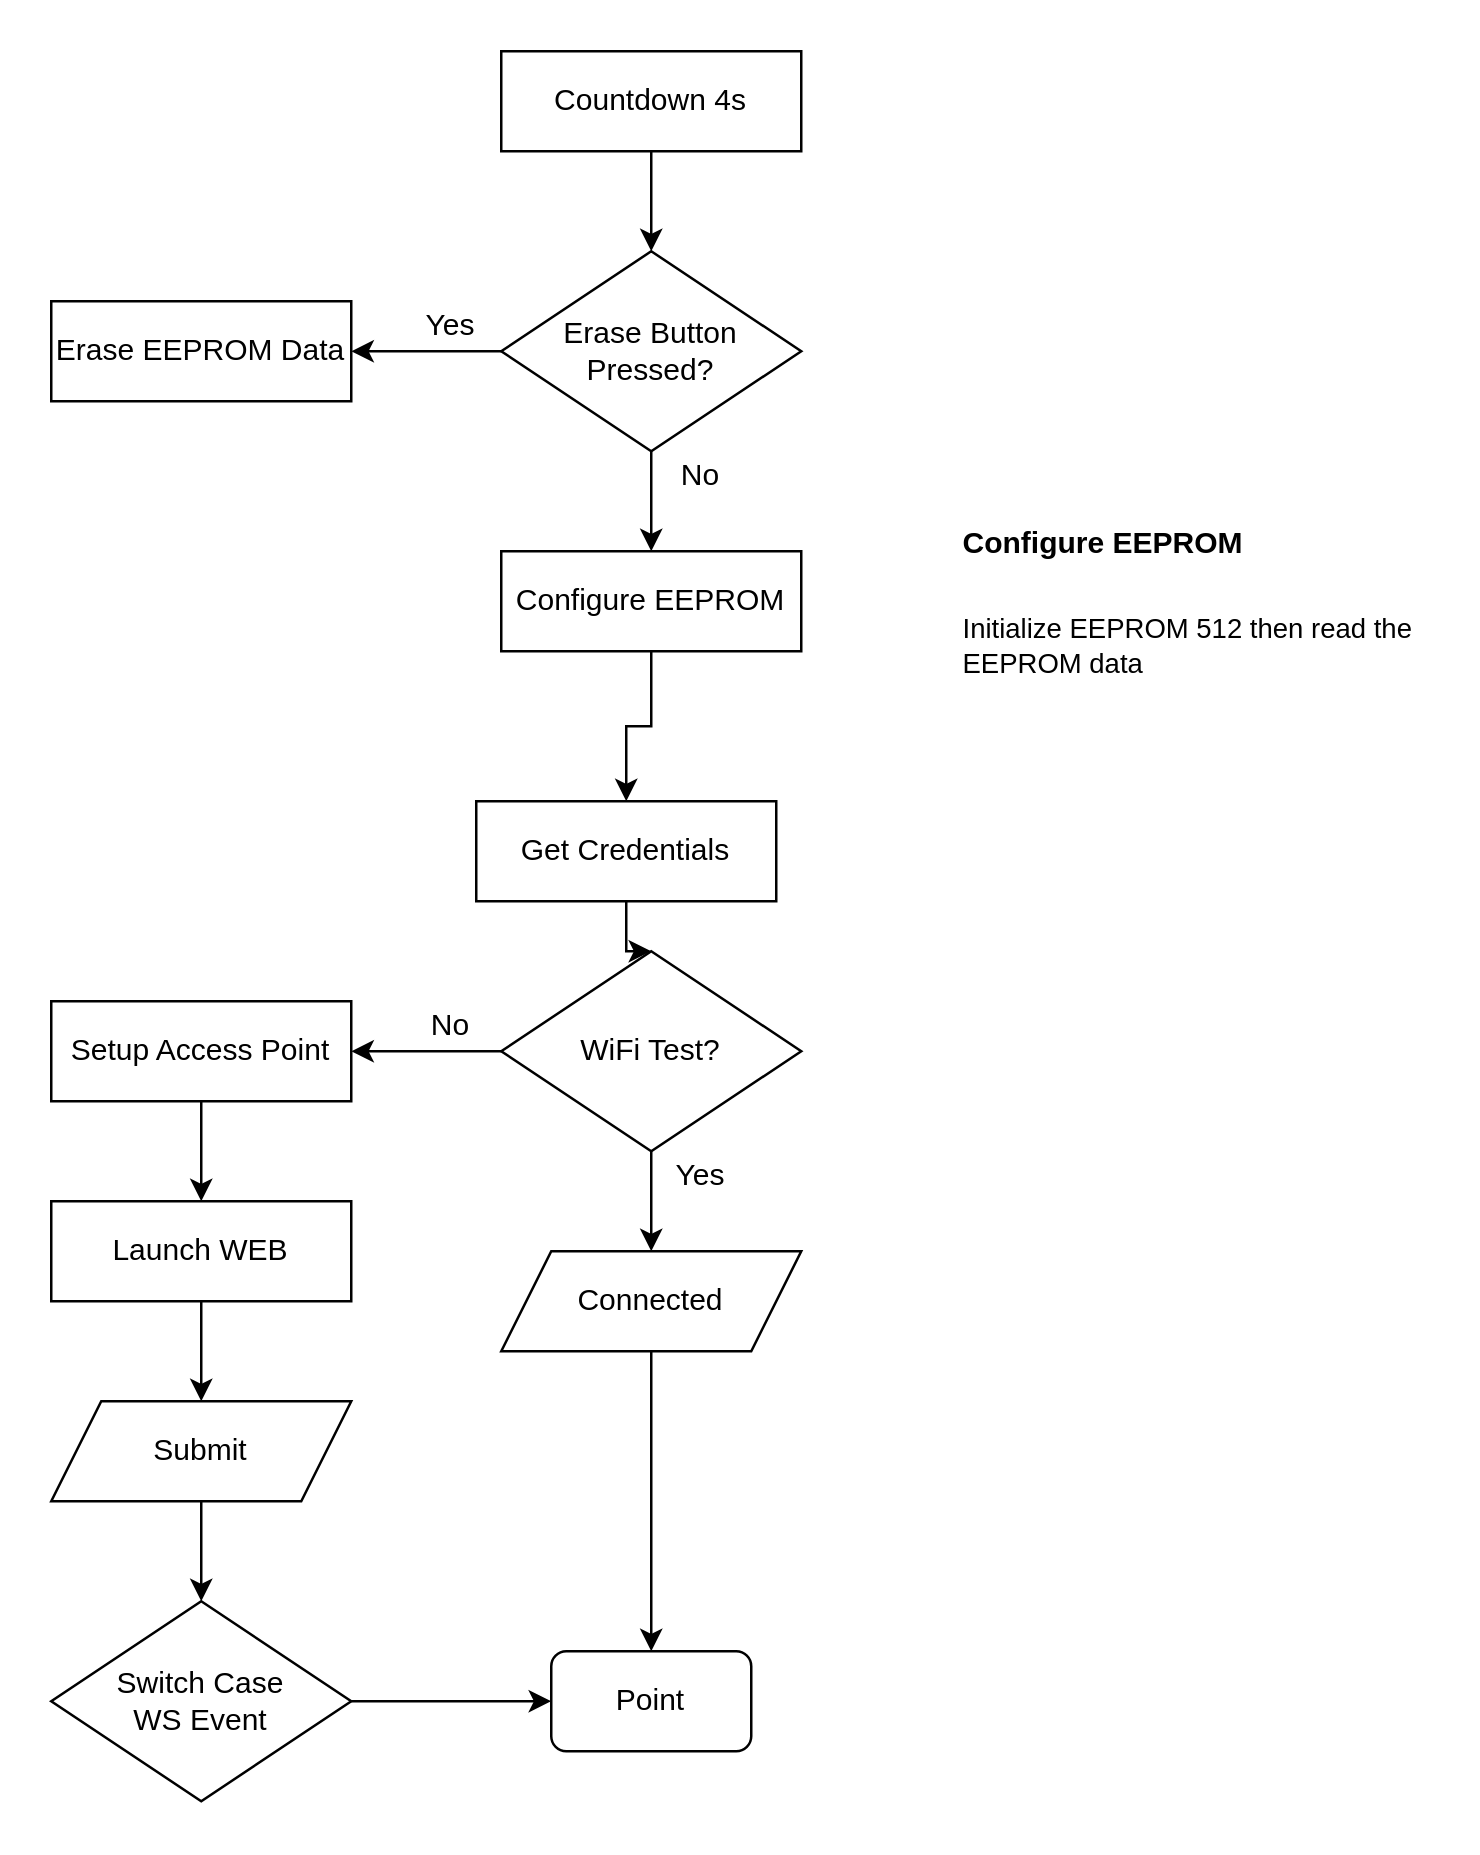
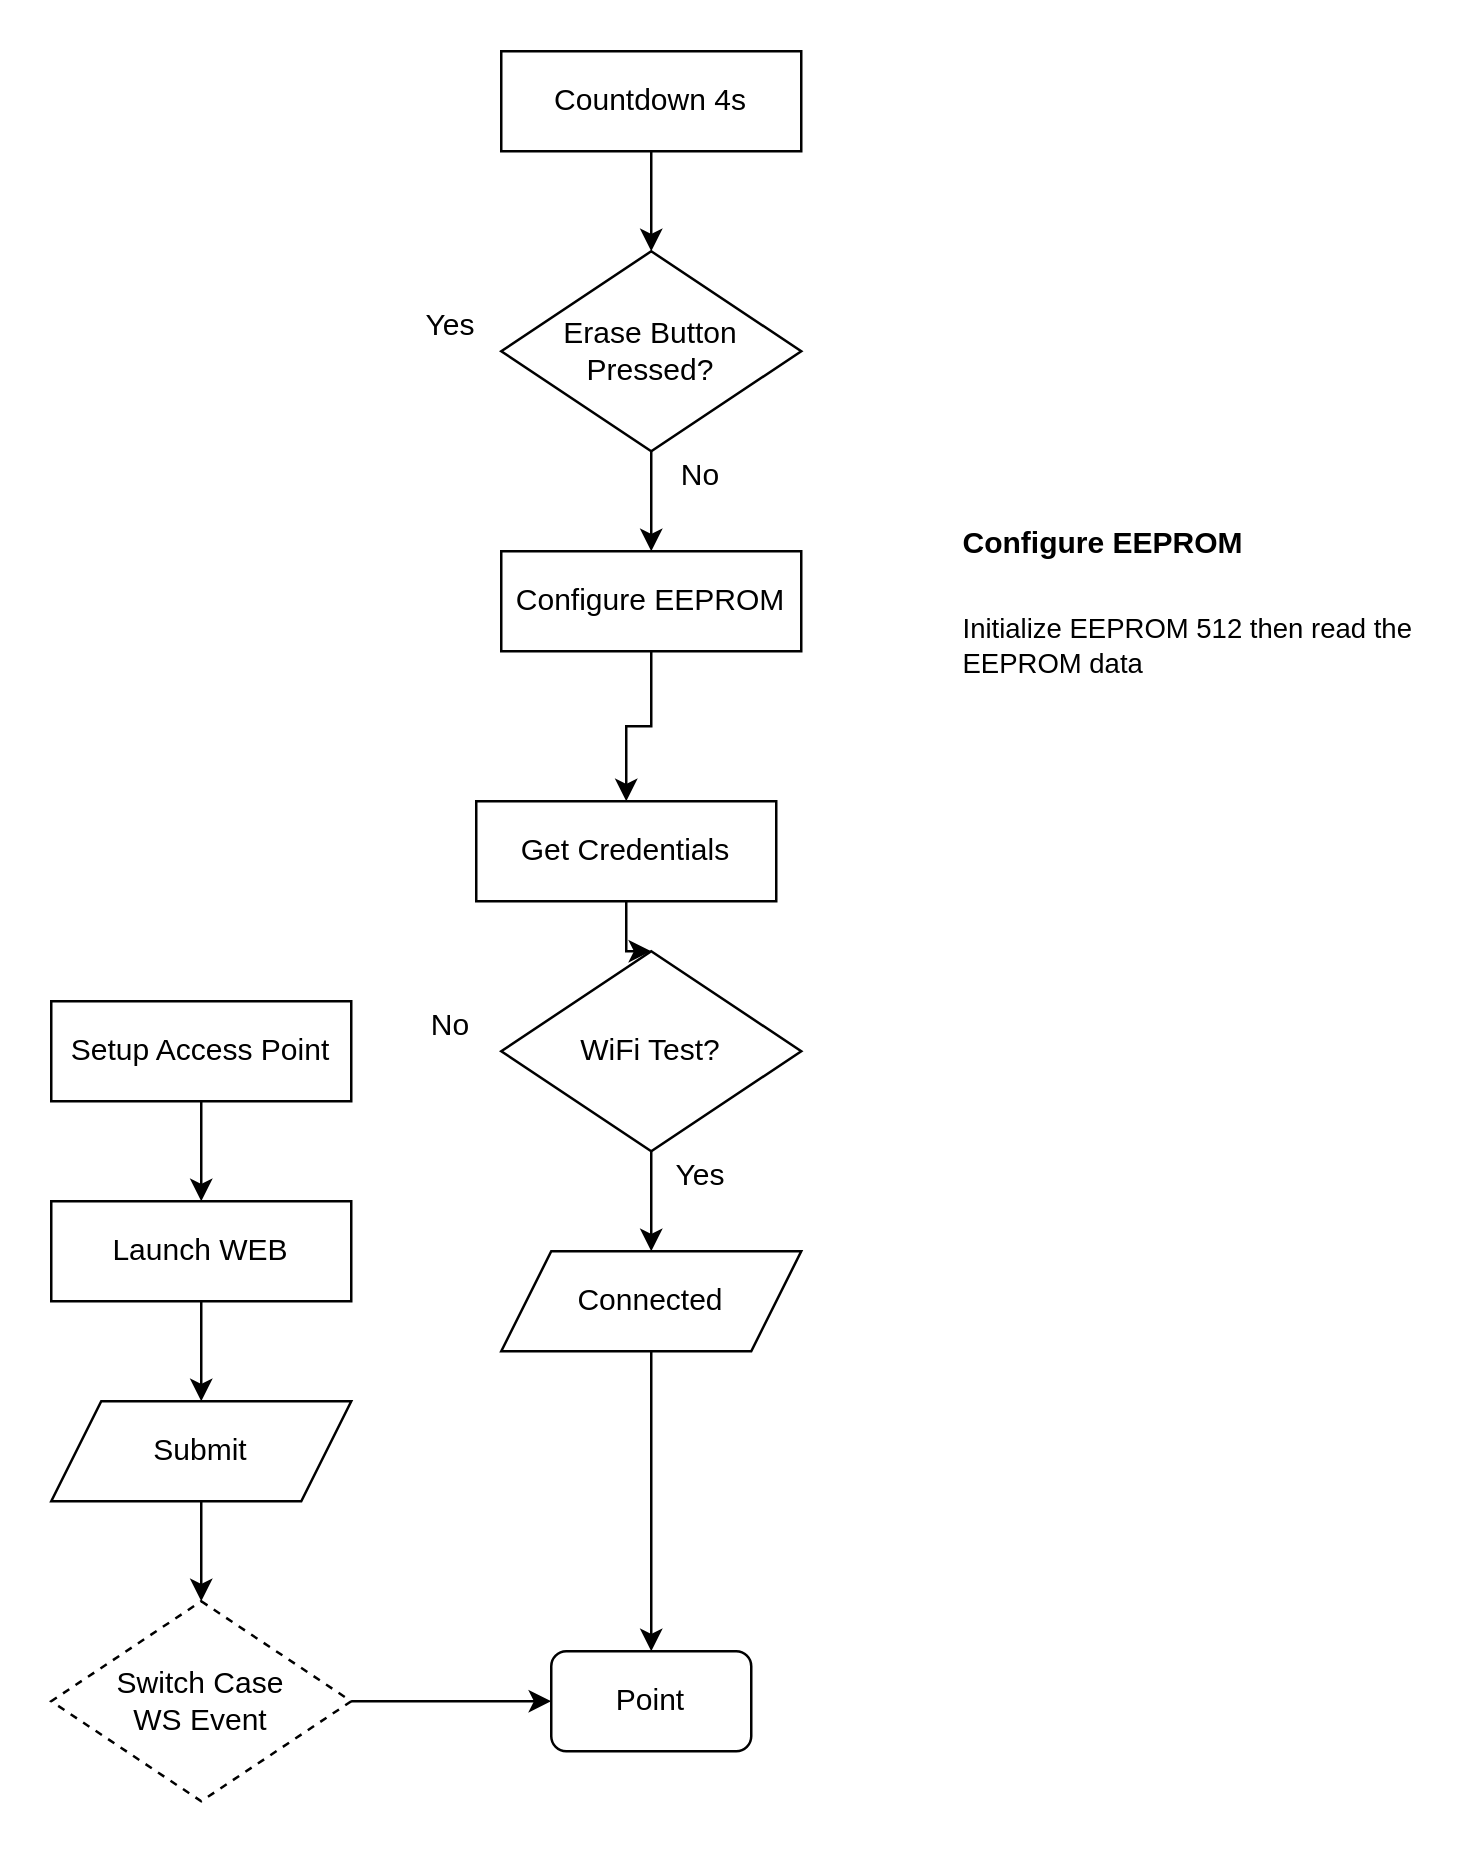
(201, 351) -> none
(434, 351) -> none
(434, 1051) -> none
(201, 1701) -> (201, 1701)
